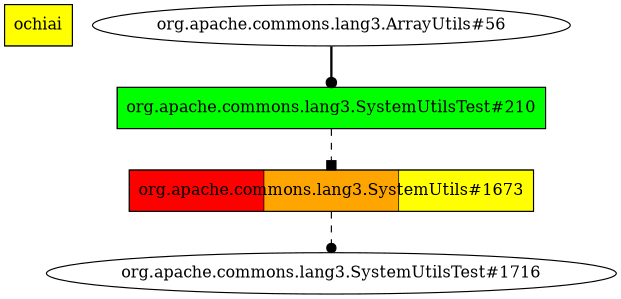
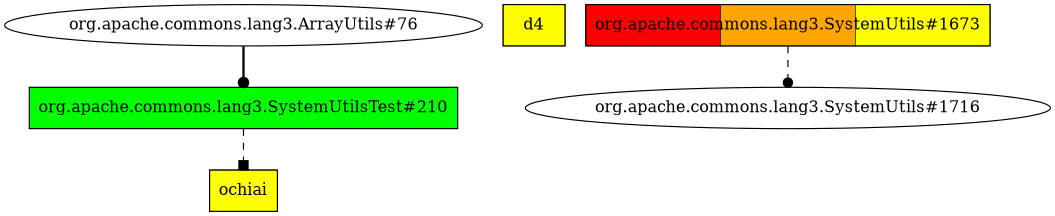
(331, 25) -> (243, 25)
none -> (534, 25)
(331, 144) -> (243, 144)
(331, 273) -> (788, 108)
